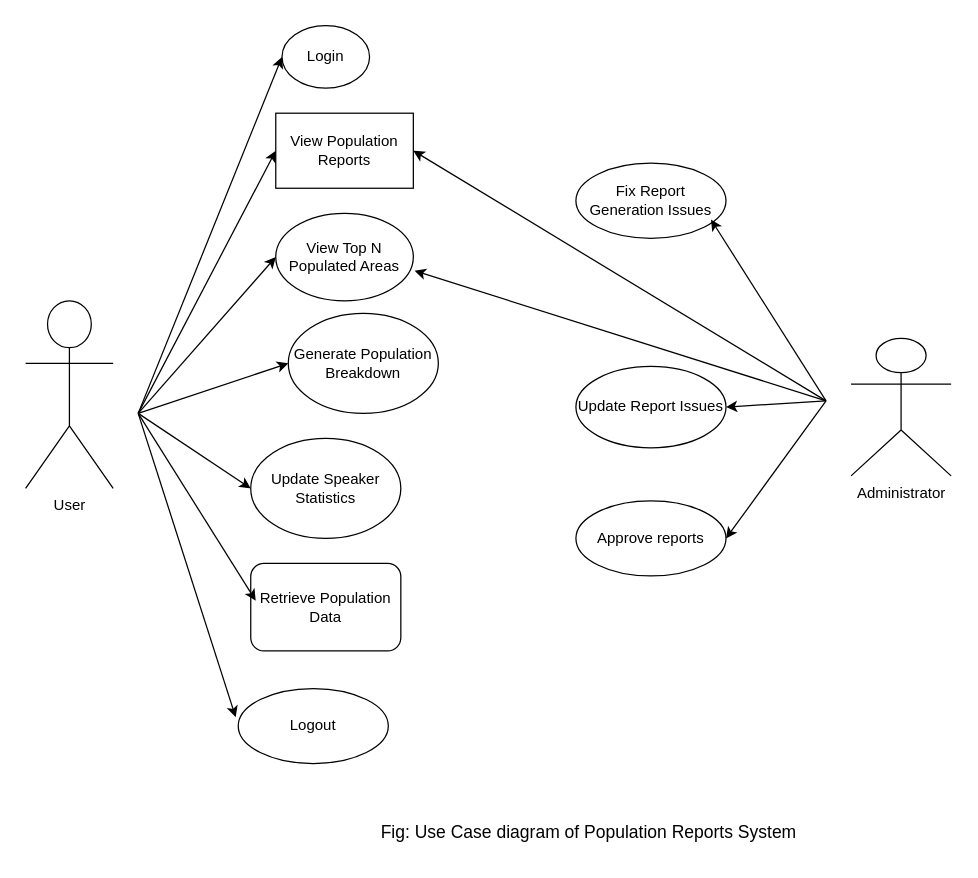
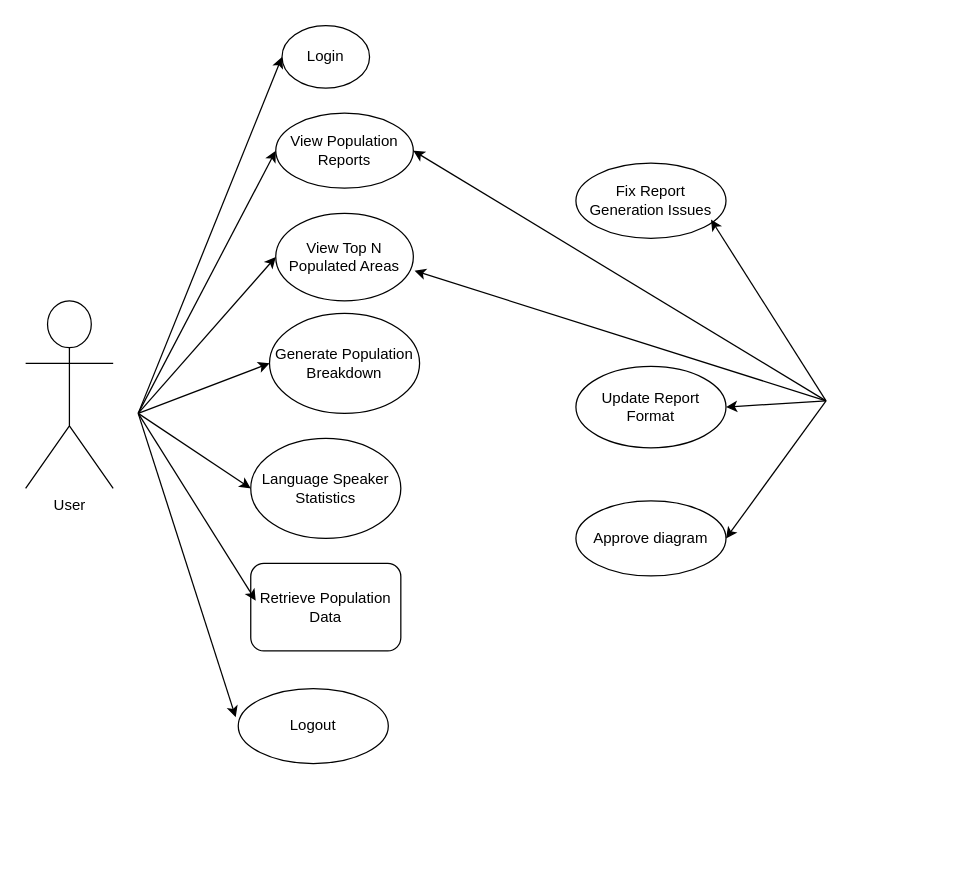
(344, 151) -> (344, 151)
(363, 363) -> (344, 363)
(651, 407) -> (651, 407)
(901, 407) -> none
(326, 488) -> (326, 488)
(651, 538) -> (651, 538)
(588, 832) -> none
